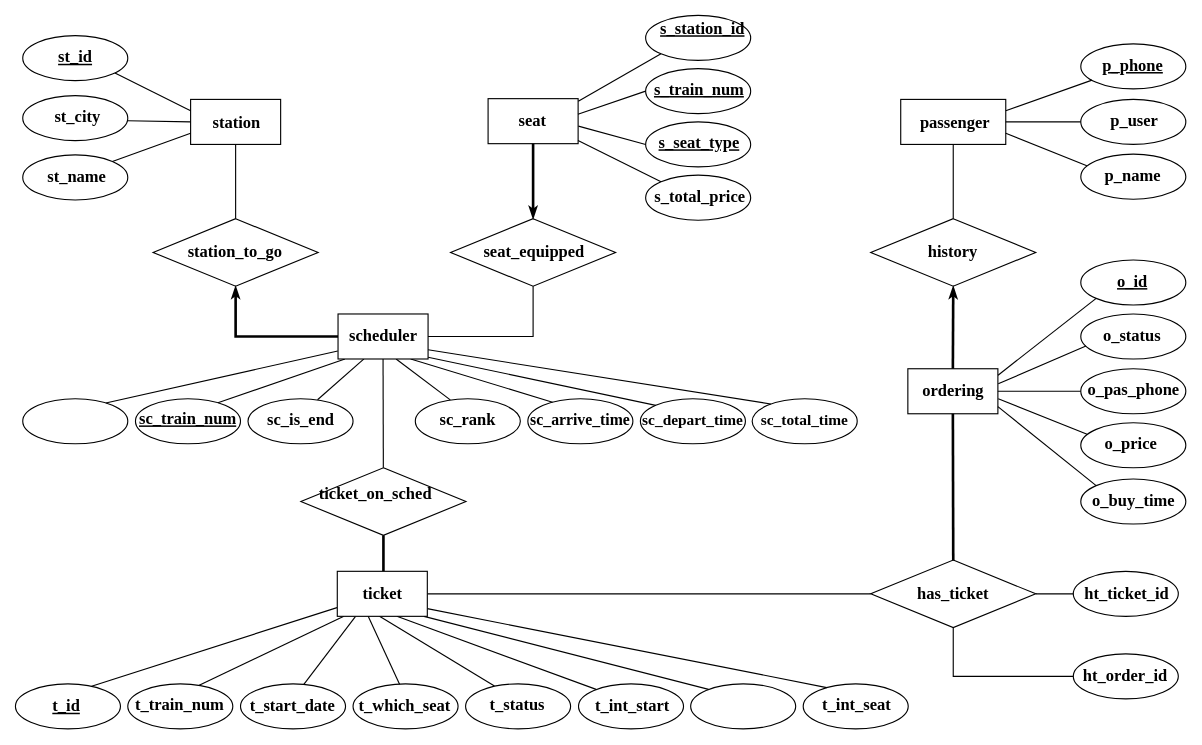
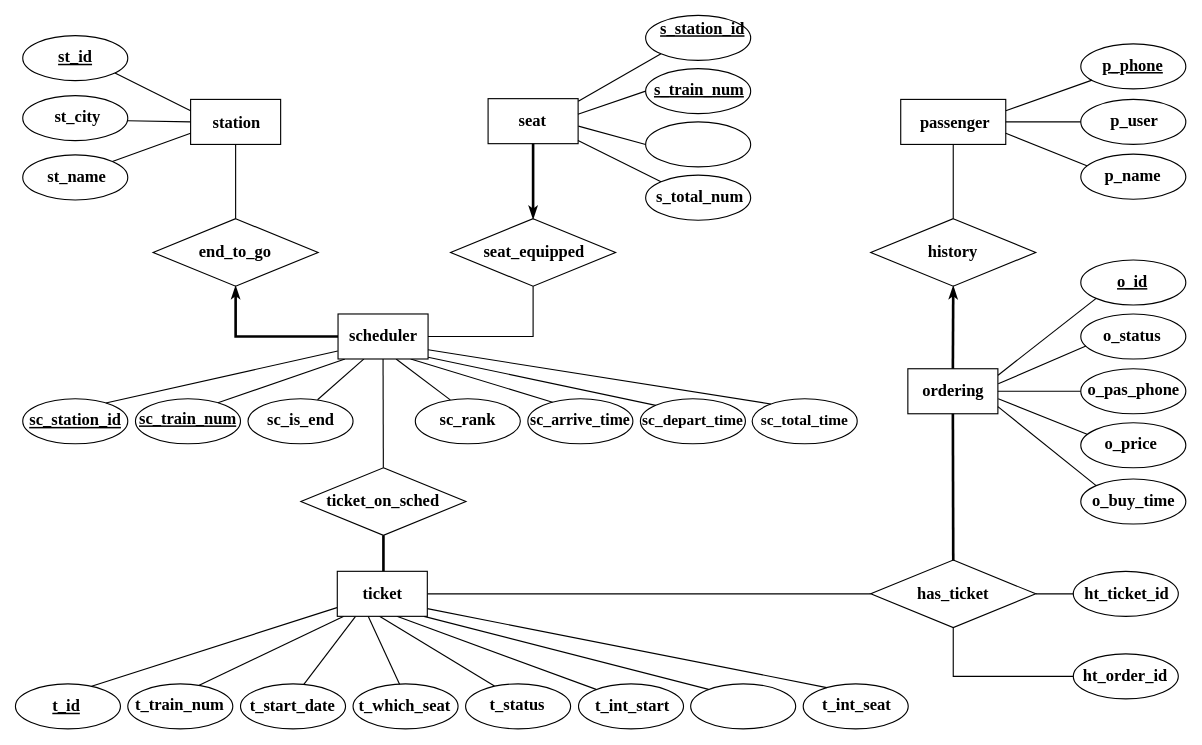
(699, 143) -> none
(700, 197) -> (700, 197)
(235, 252) -> (235, 252)
none -> (75, 420)
(375, 494) -> (383, 501)
